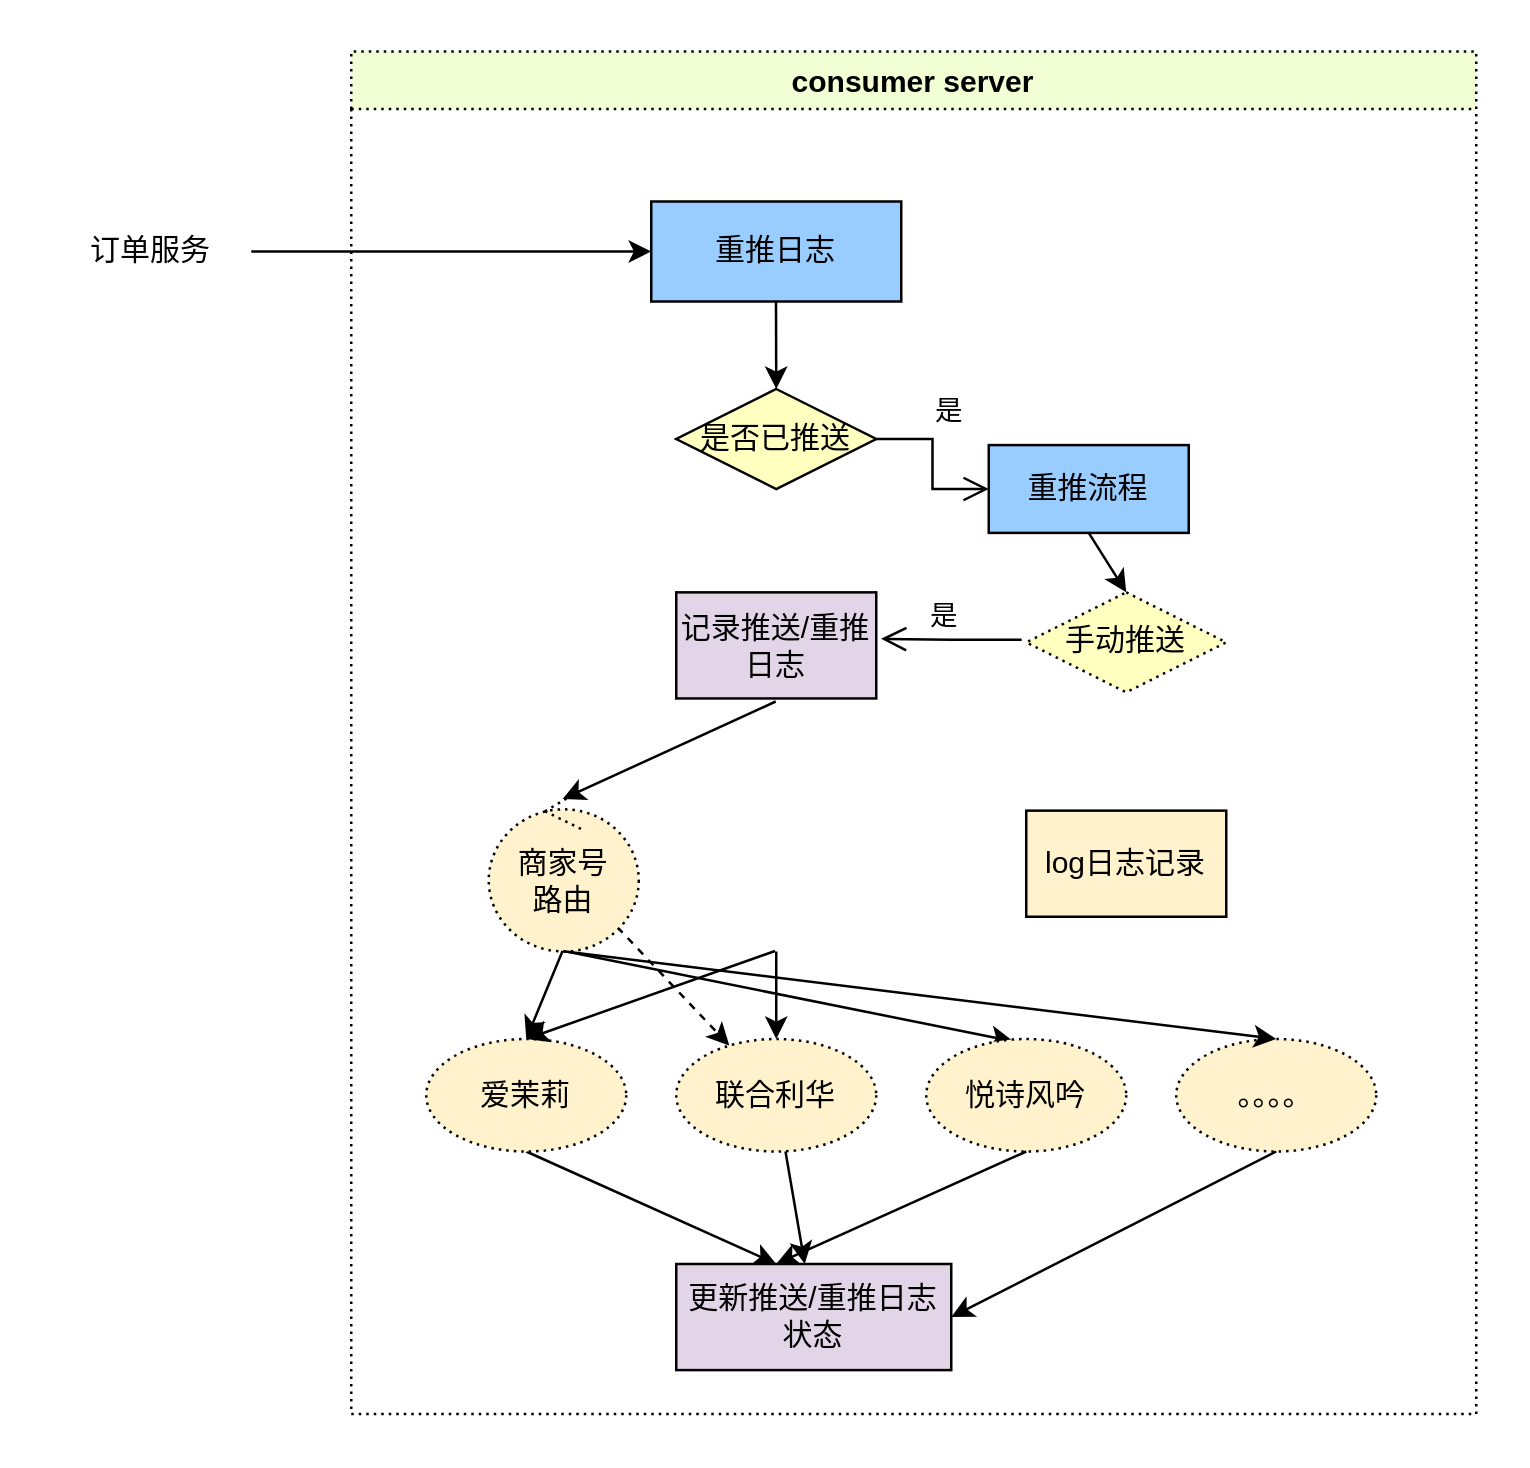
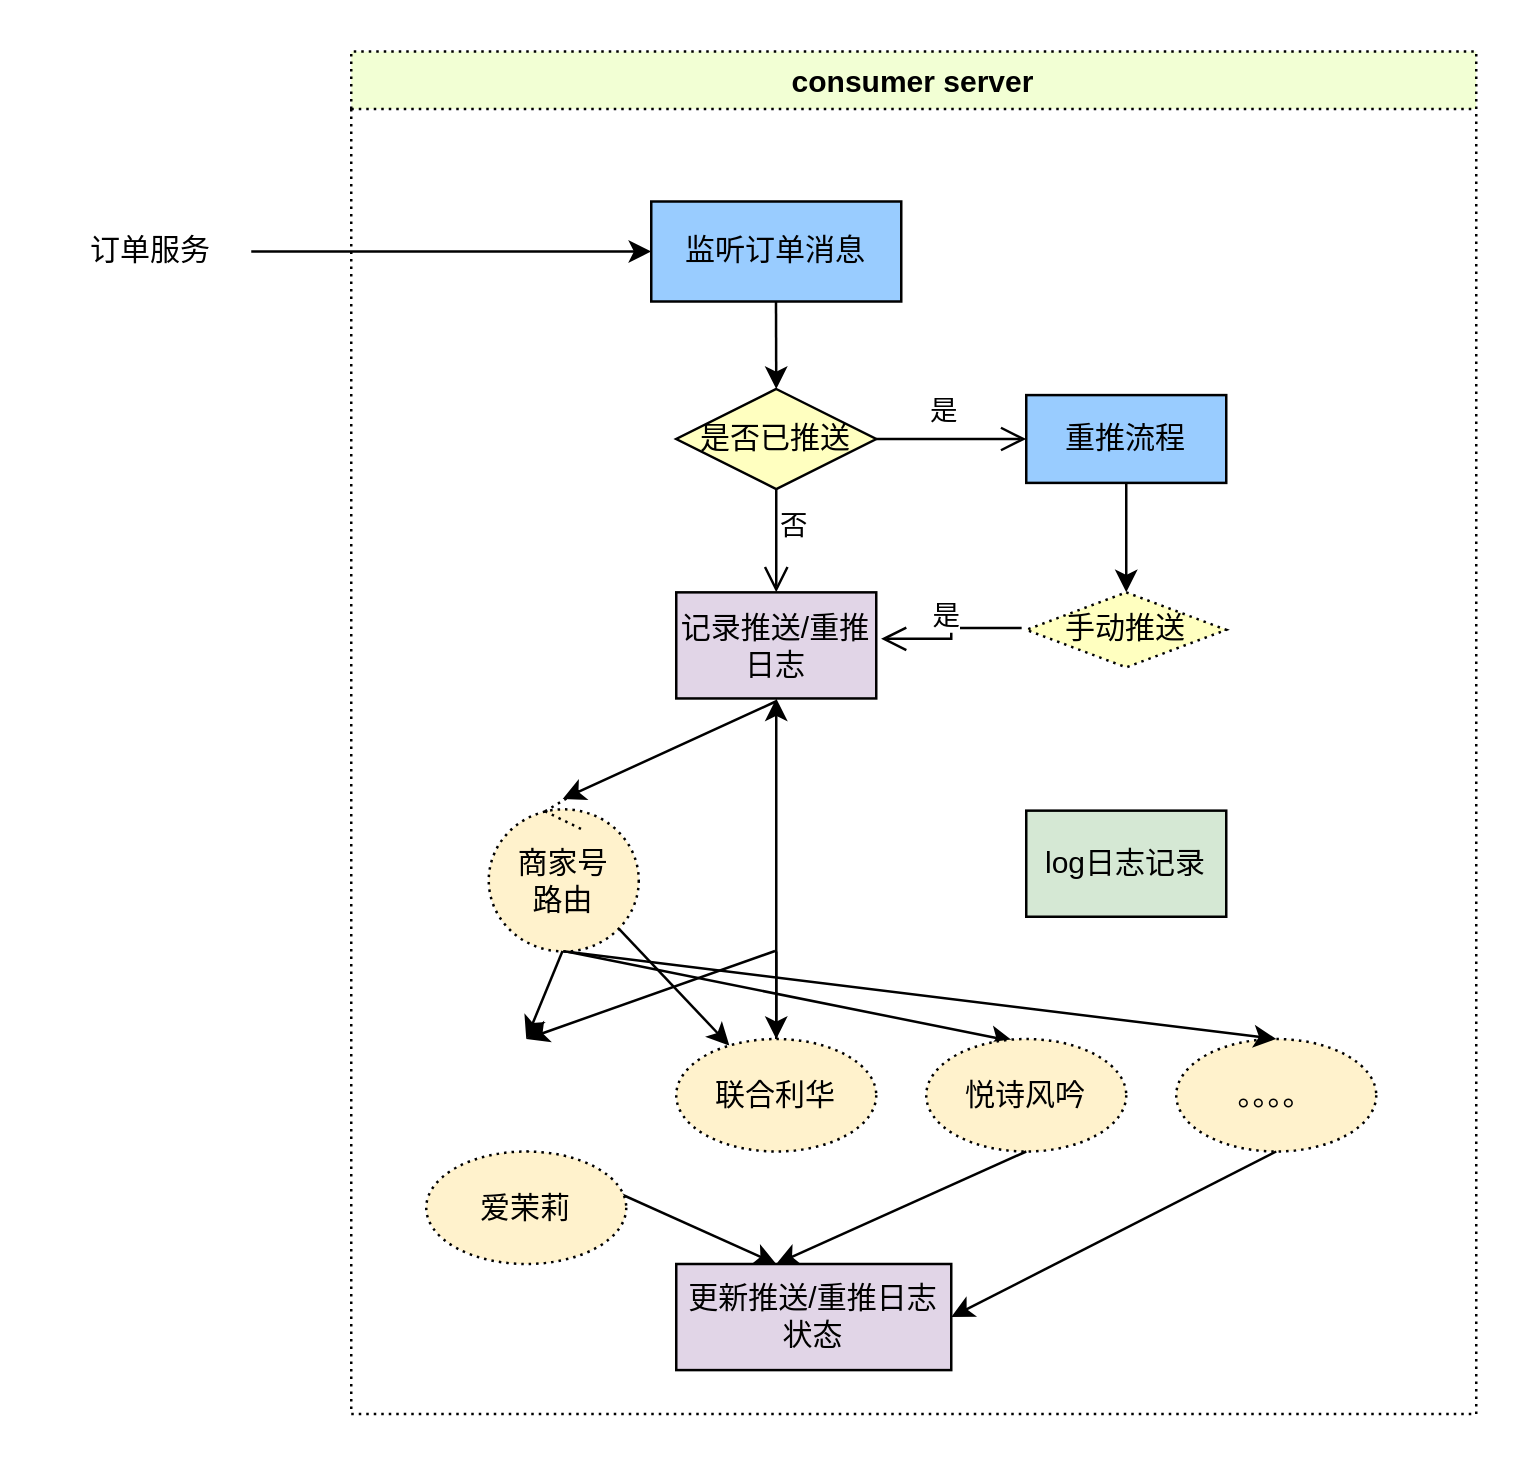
(776, 251) -> (776, 251)
(1089, 489) -> (1126, 439)
none -> (776, 537)
(1126, 642) -> (1126, 630)
(1126, 863) -> (1126, 863)
(697, 1011) -> (697, 1011)
(526, 1095) -> (526, 1208)
(794, 1199) -> (776, 832)
